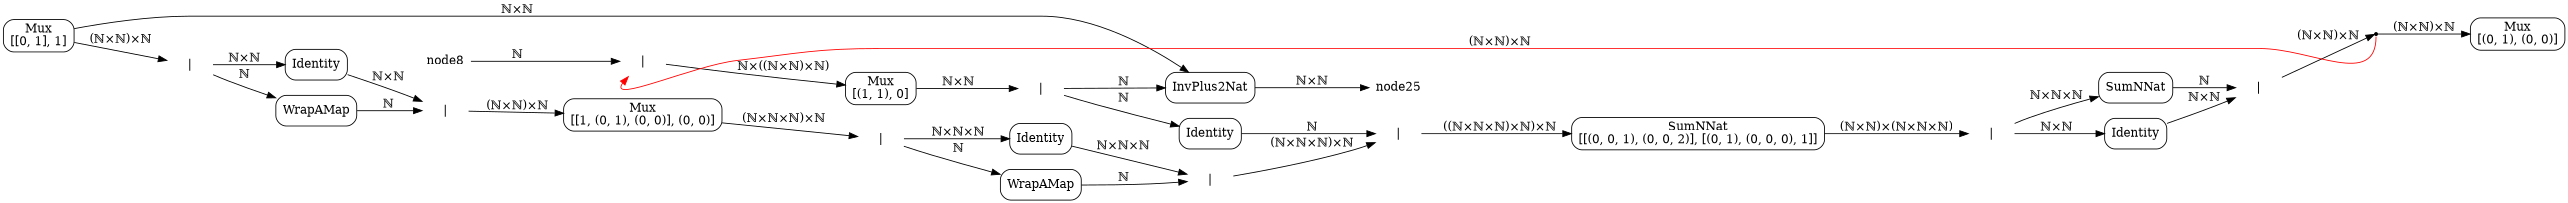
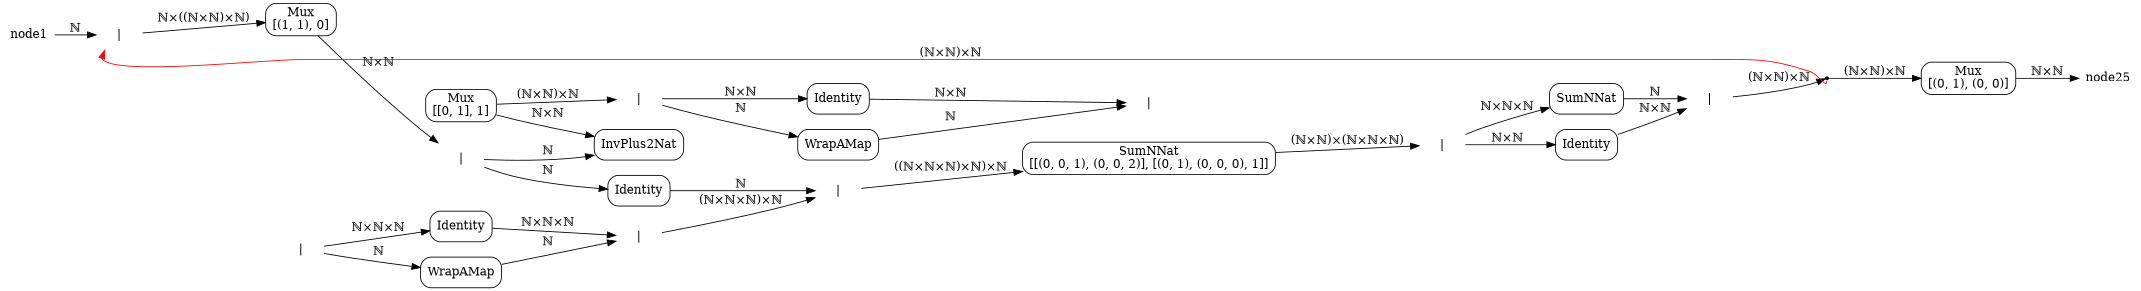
(445, 61) -> (29, 35)
(1308, 88) -> (2043, 78)
(643, 115) -> none
